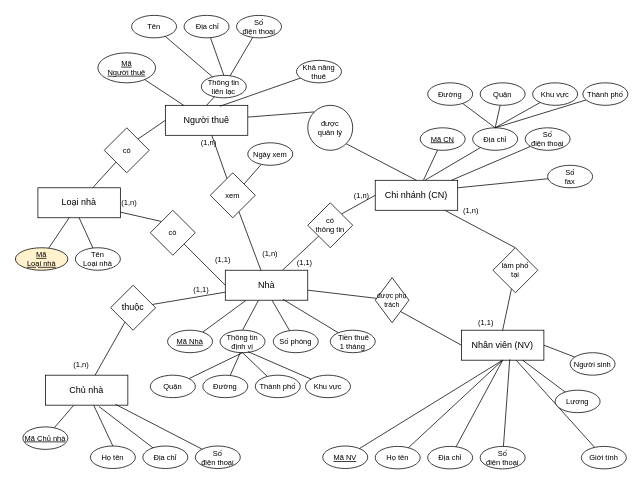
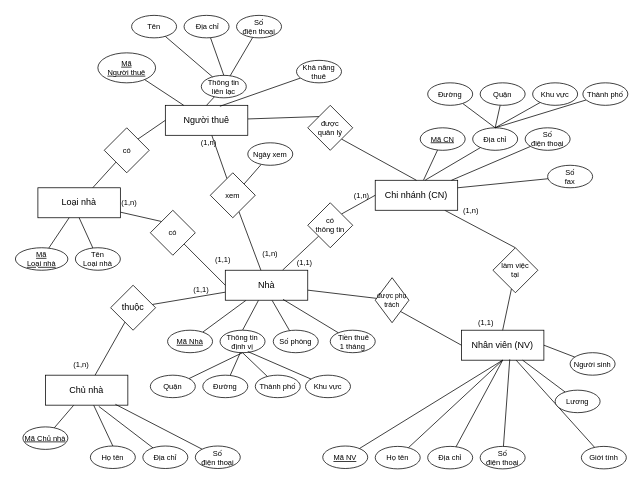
(330, 128) -> (330, 128)
(42, 259) -> (42, 259)
(516, 270) -> (516, 270)
